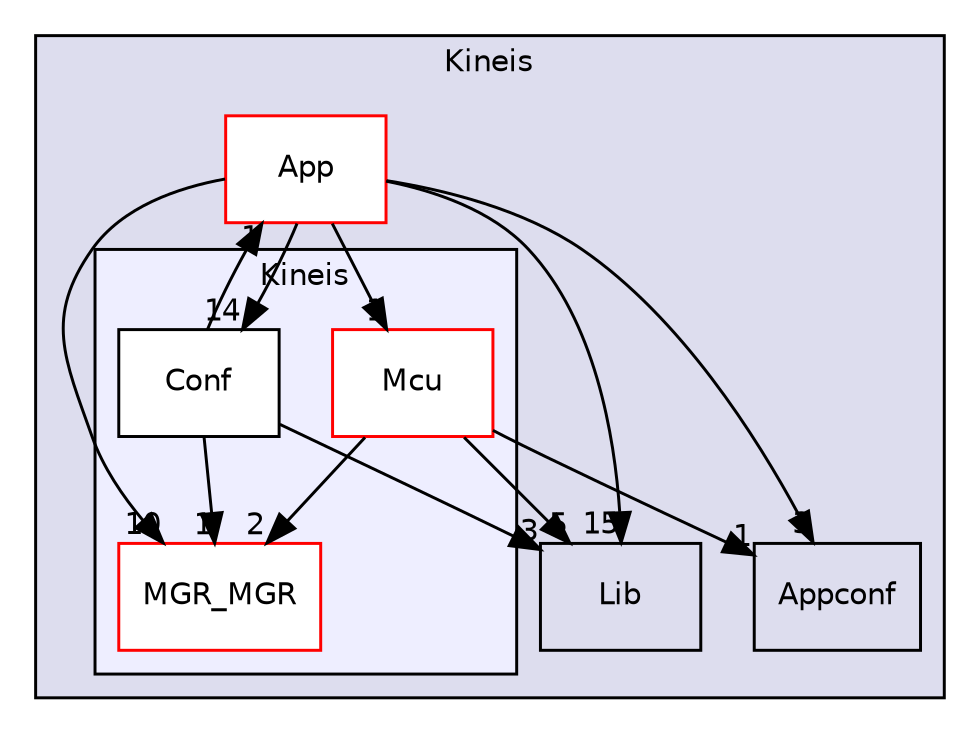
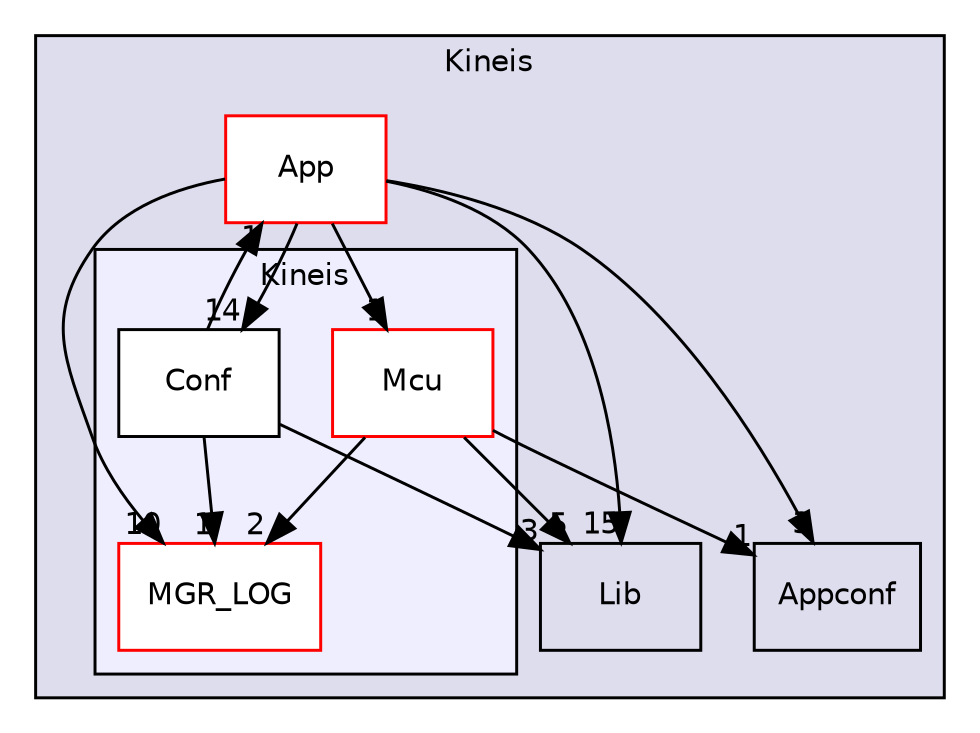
(220, 597) -> (220, 597)
